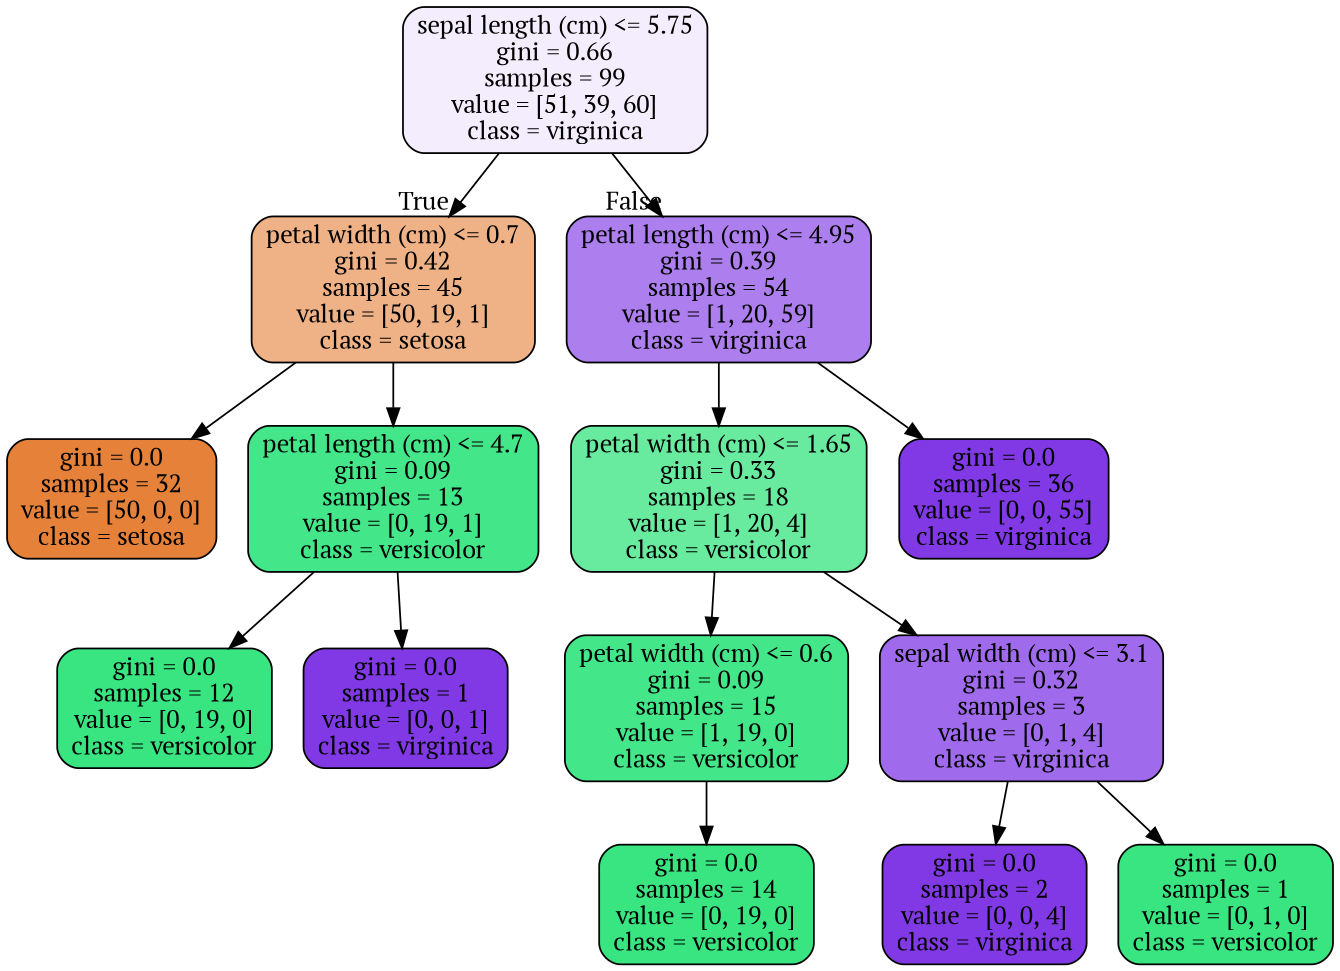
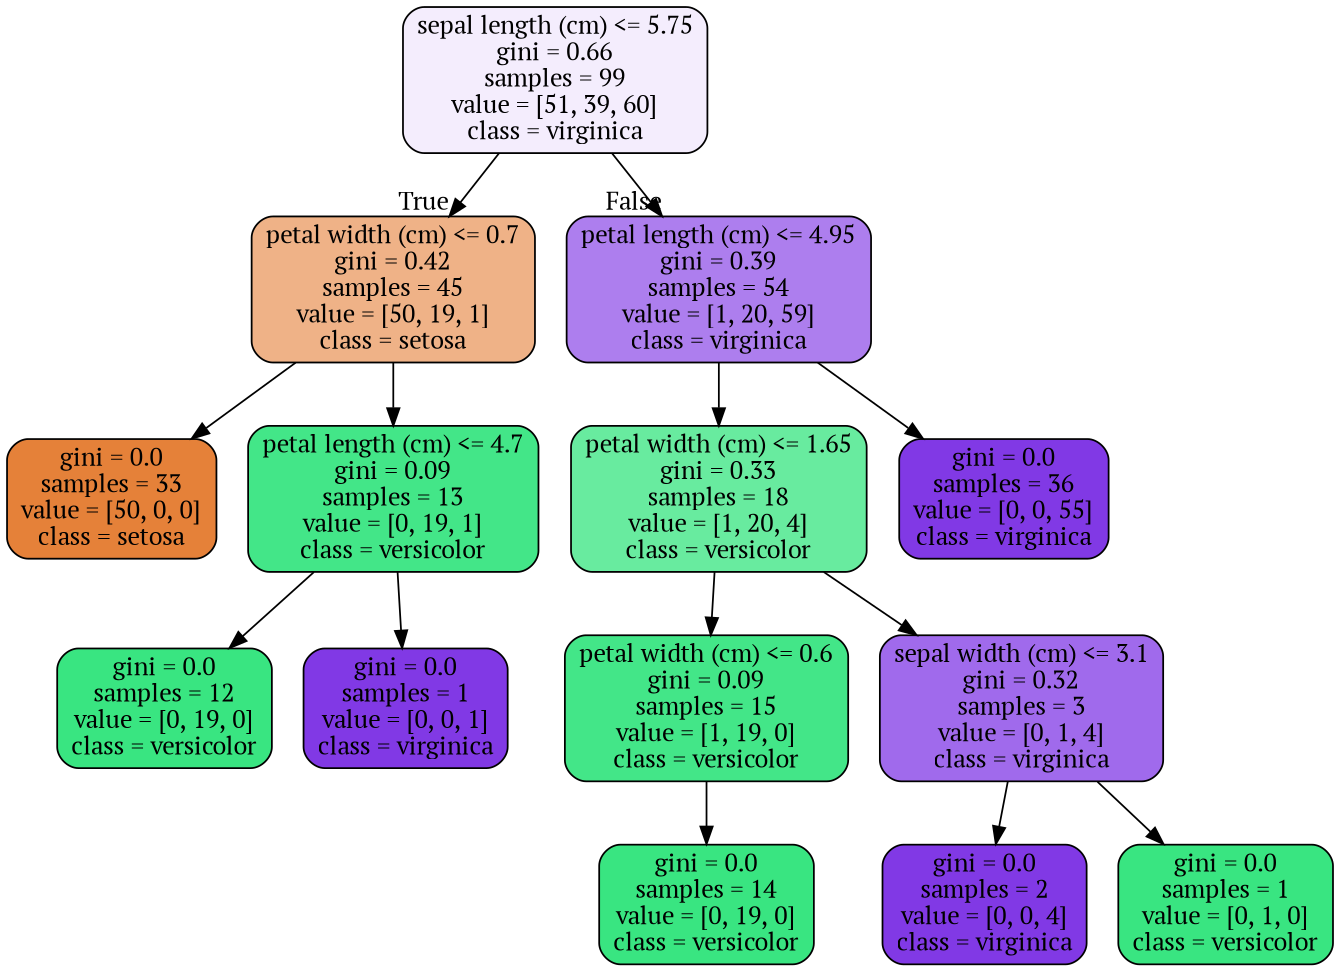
(112, 499) -> (112, 499)
